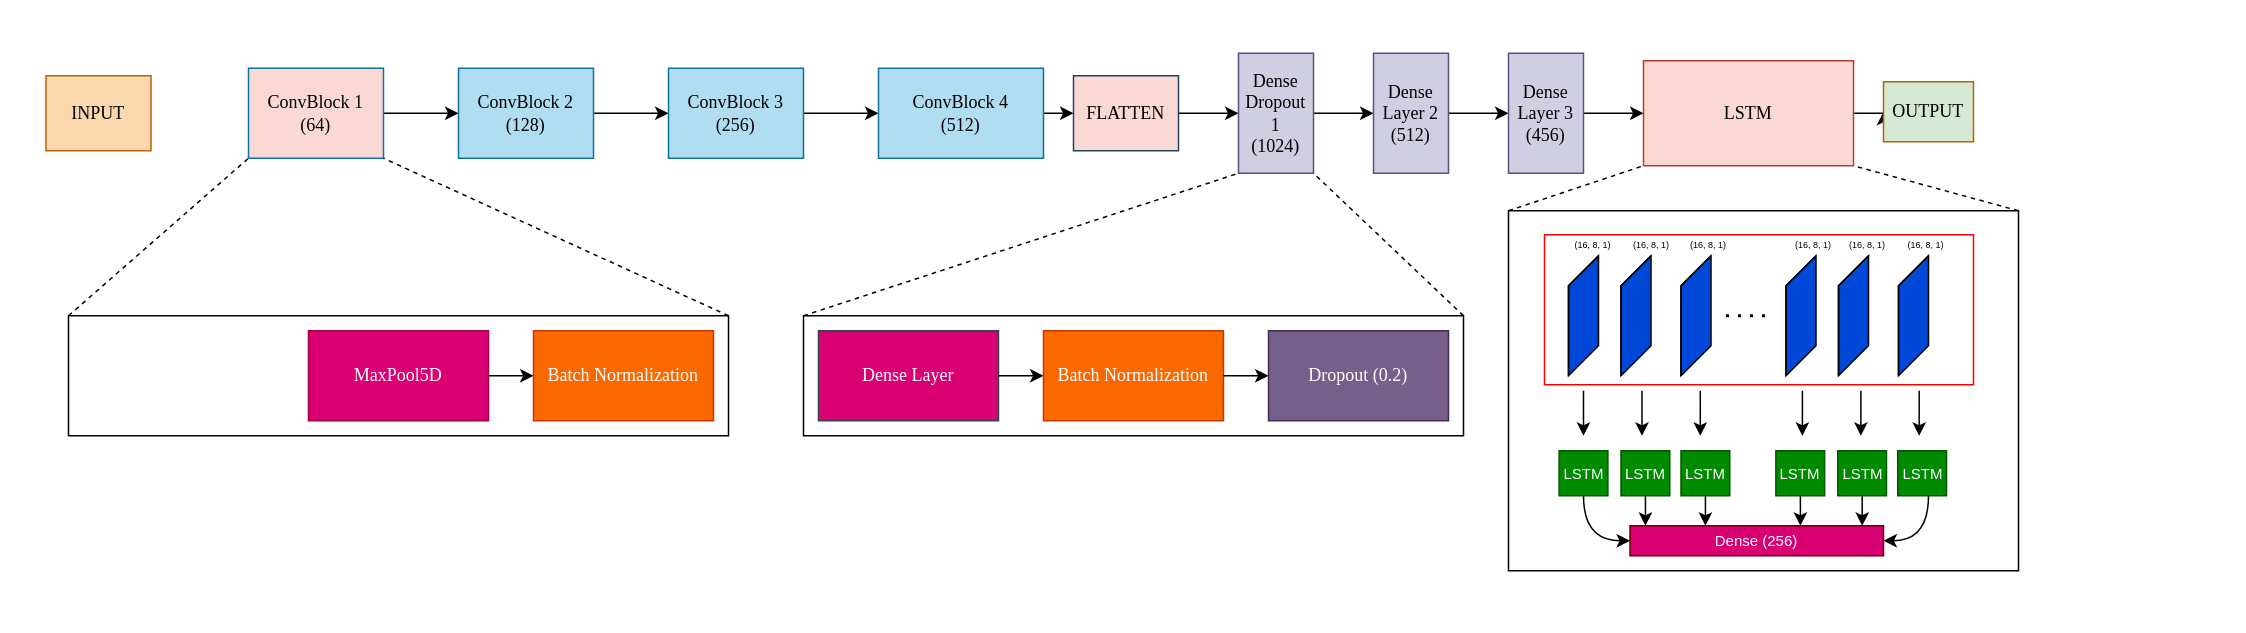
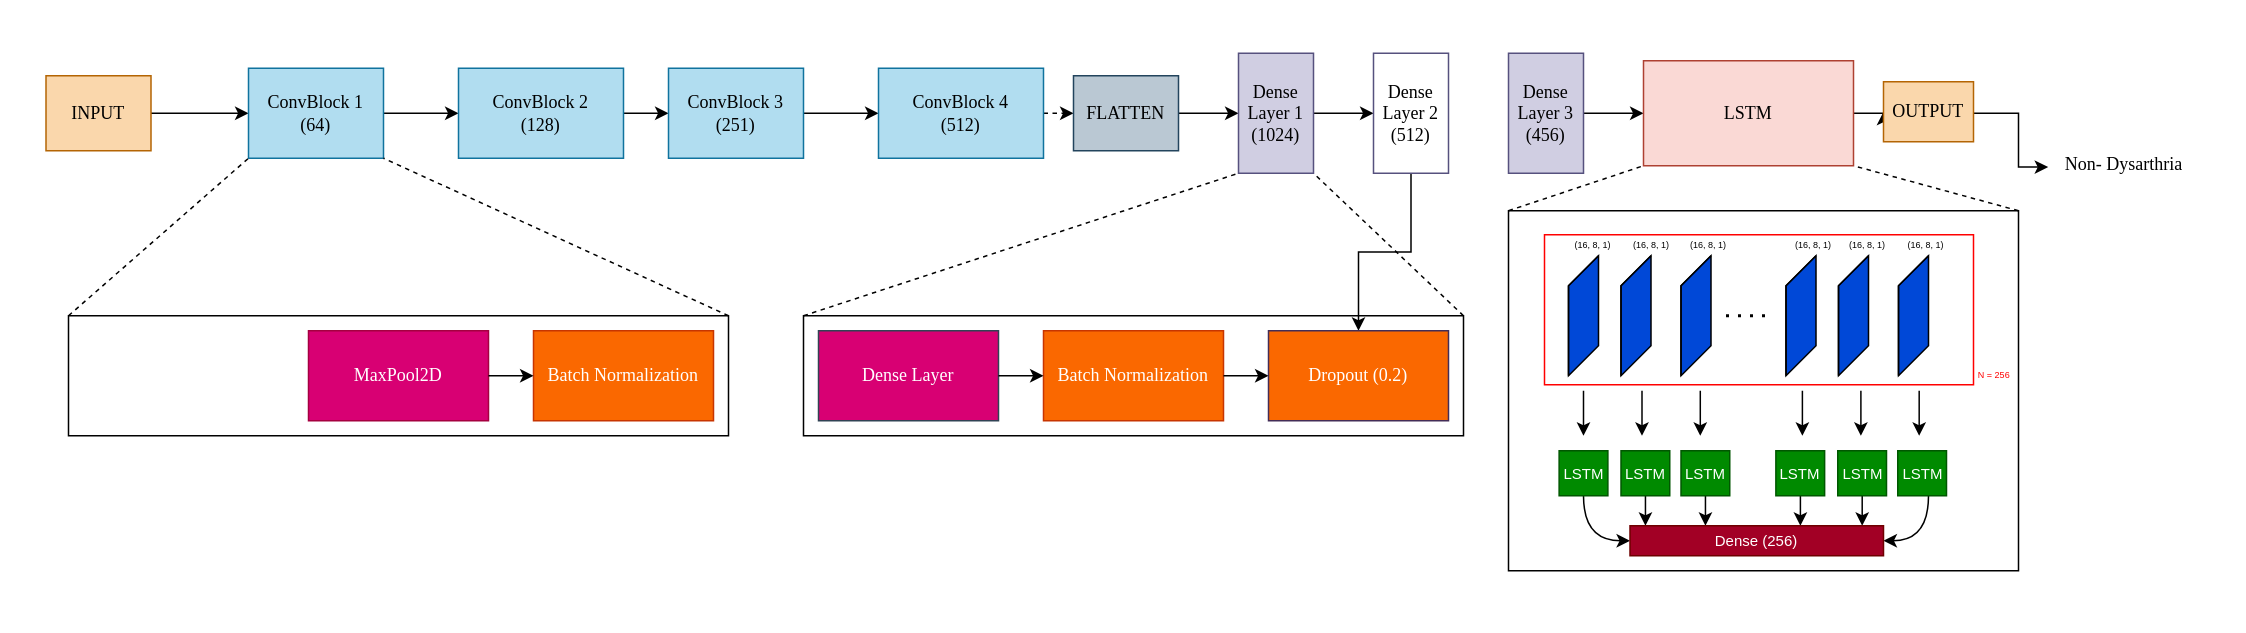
(1928, 112) -> (1928, 112)
none -> (194, 113)
(316, 113) -> (316, 113)
(526, 113) -> (541, 113)
(736, 113) -> (736, 113)
(1053, 113) -> (1053, 113)
(1126, 113) -> (1126, 113)
(1276, 113) -> (1276, 113)
(1411, 113) -> (1411, 113)
(1473, 113) -> (1390, 252)
none -> (2018, 127)
none -> (2123, 164)
(398, 376) -> (398, 376)
(1358, 376) -> (1358, 376)
none -> (1994, 376)
(1757, 541) -> (1757, 541)
